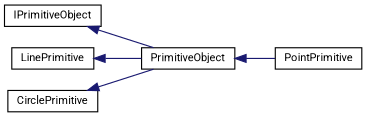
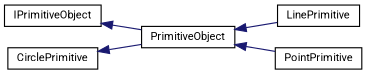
(124, 58) -> (262, 25)
